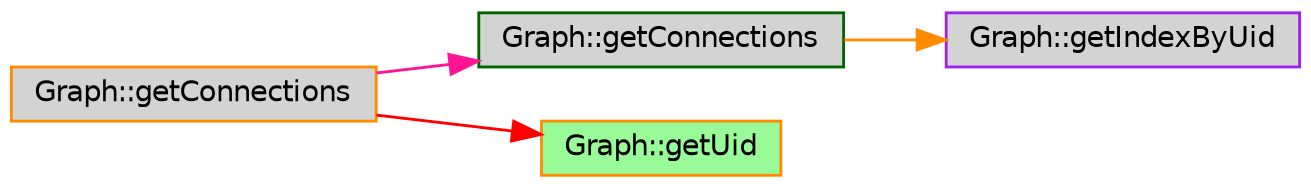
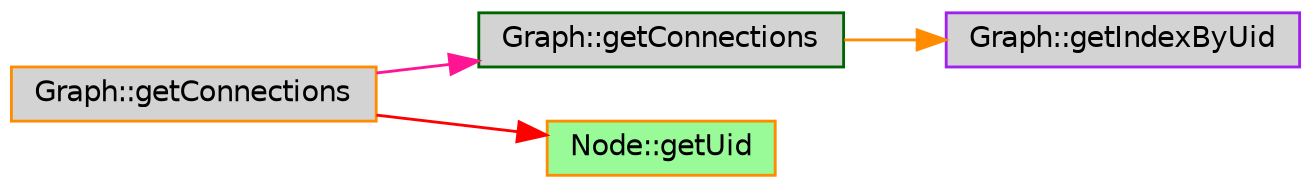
(661, 148) -> (661, 148)
